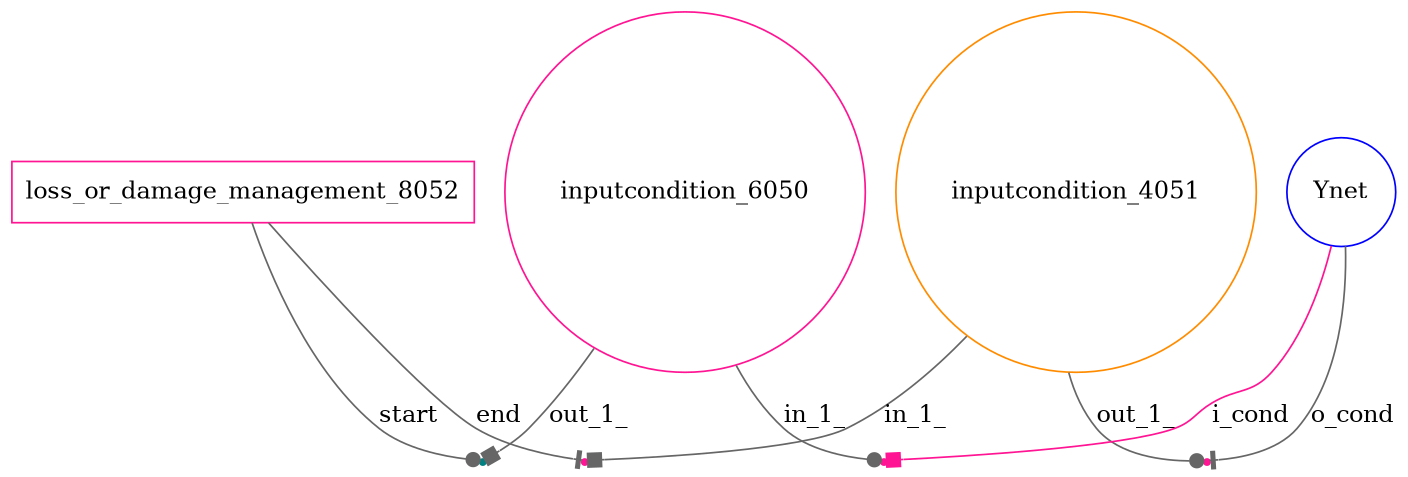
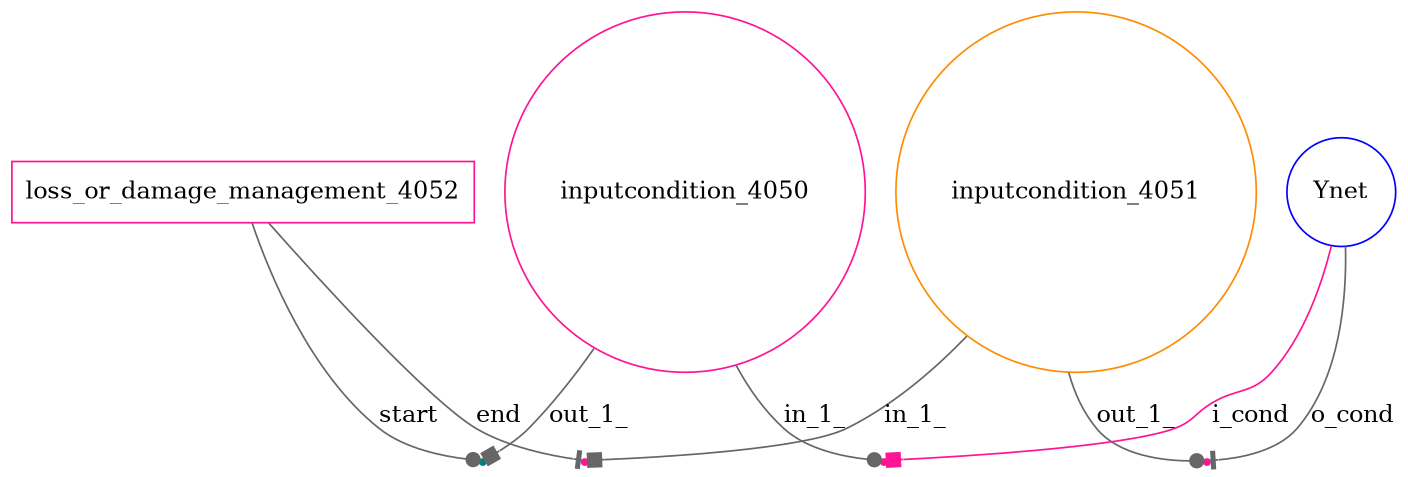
(243, 192) -> (243, 192)
(685, 192) -> (685, 192)
